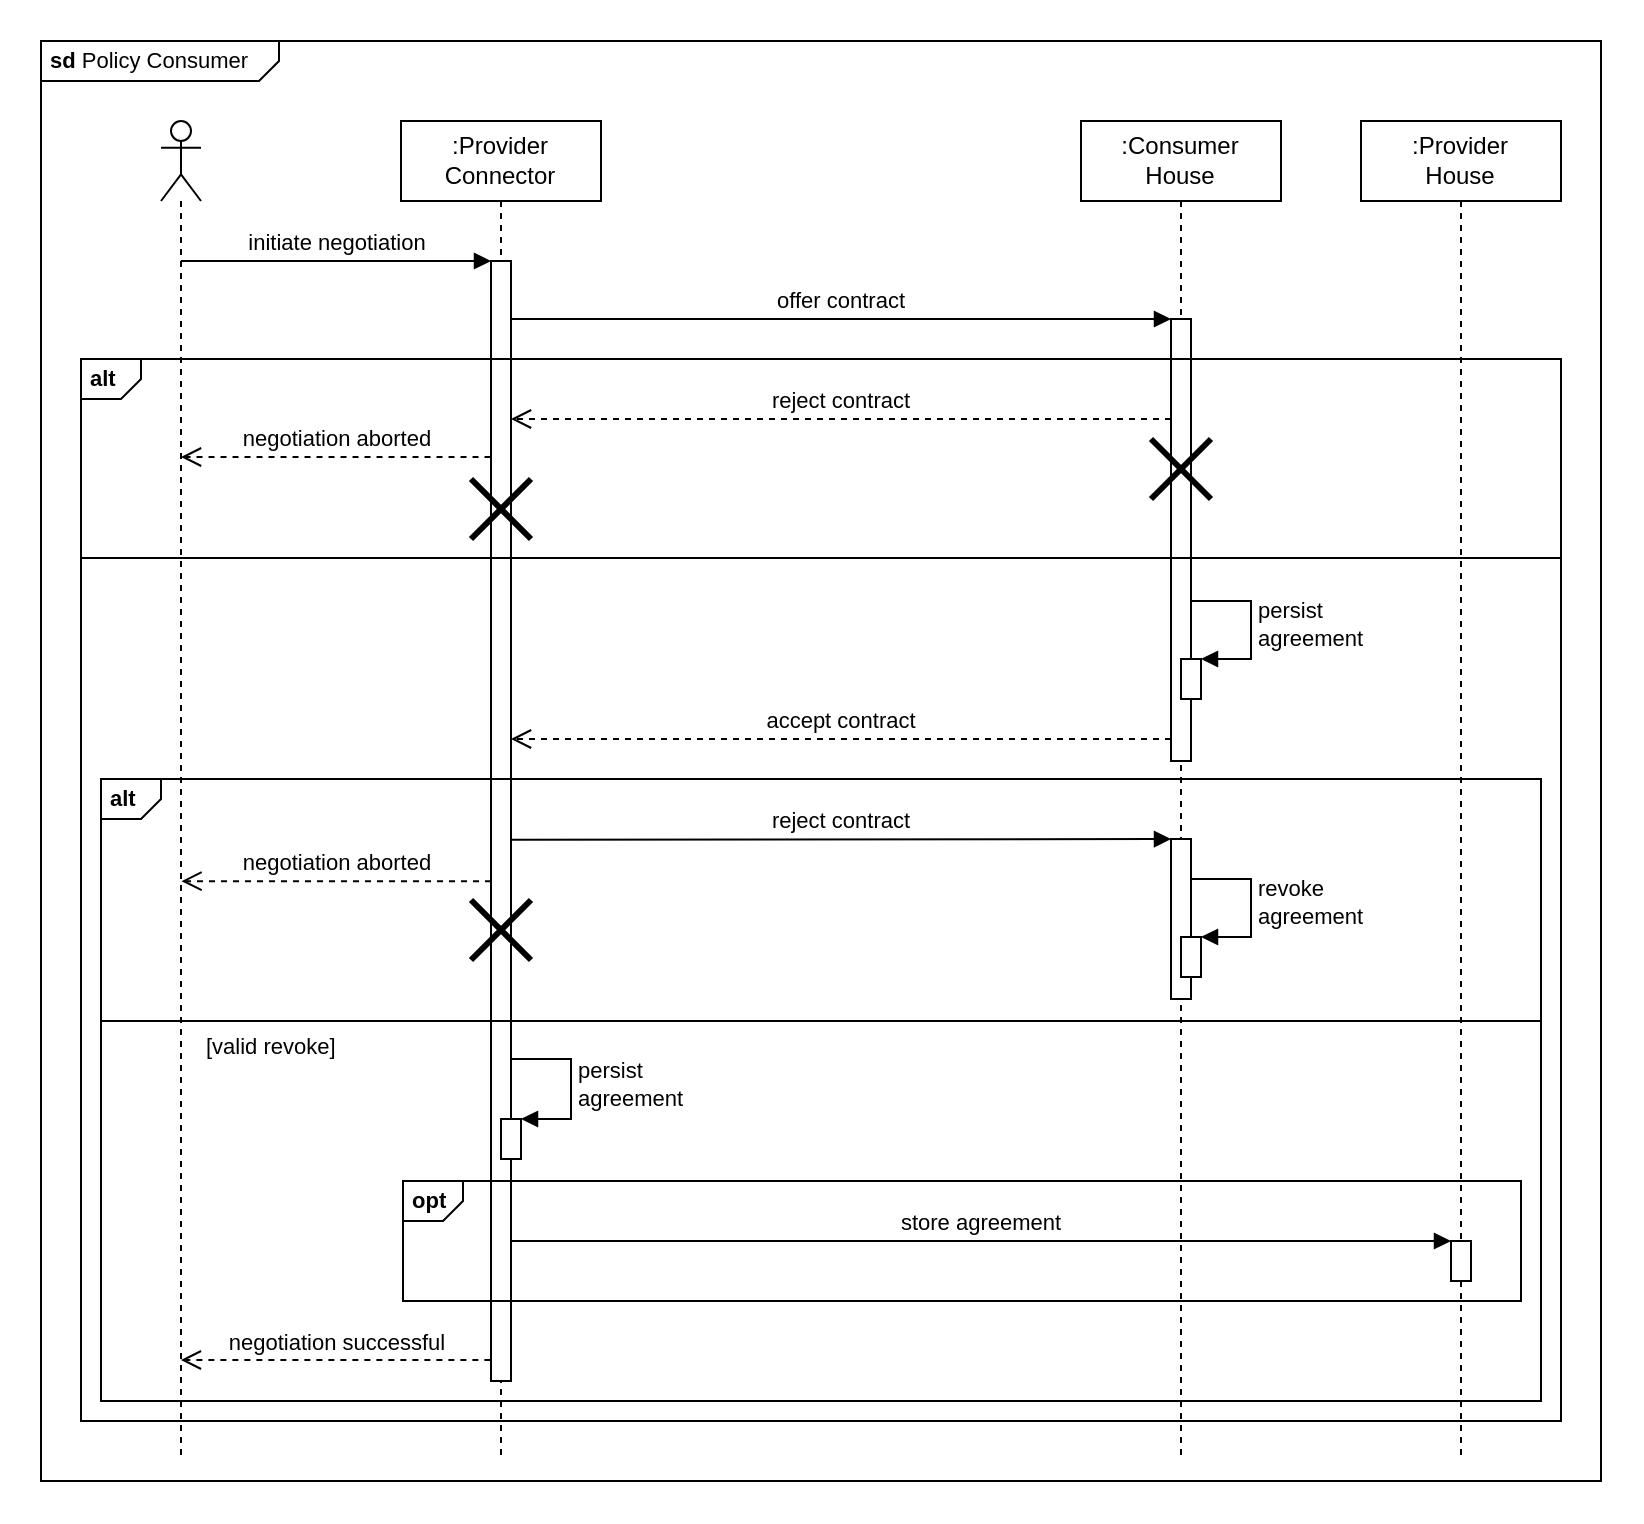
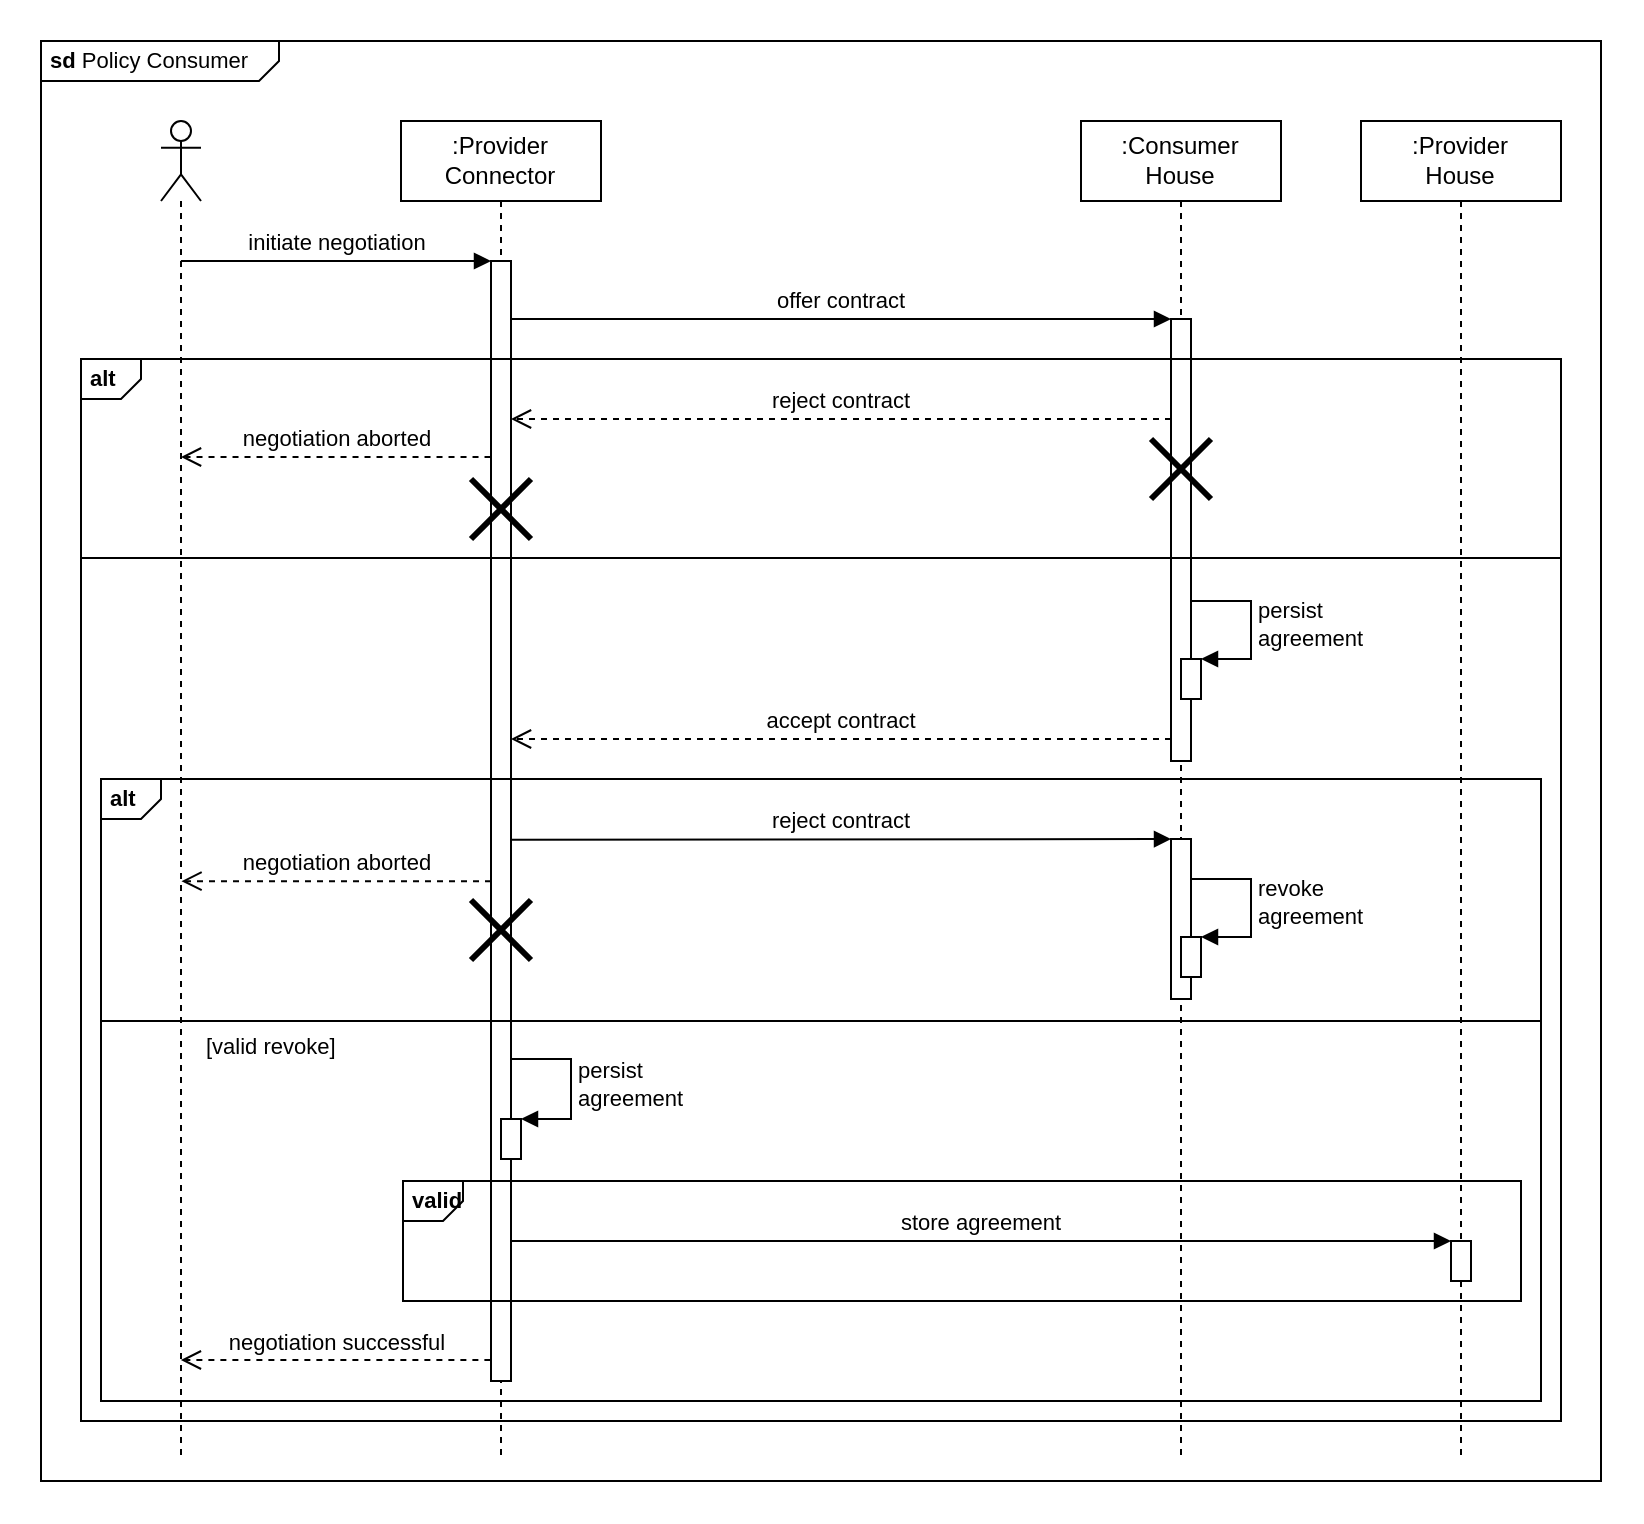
(421, 1194) -> (428, 1194)
